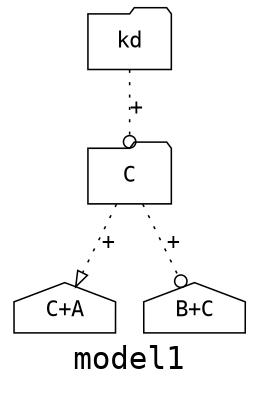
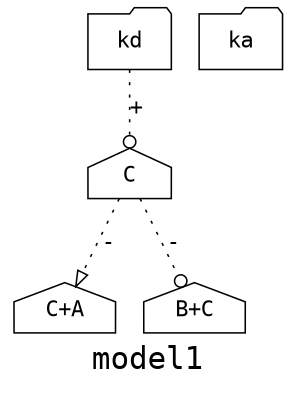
none -> (241, 42)
(130, 176) -> (130, 176)
(109, 243) -> (109, 243)
(174, 243) -> (174, 243)
